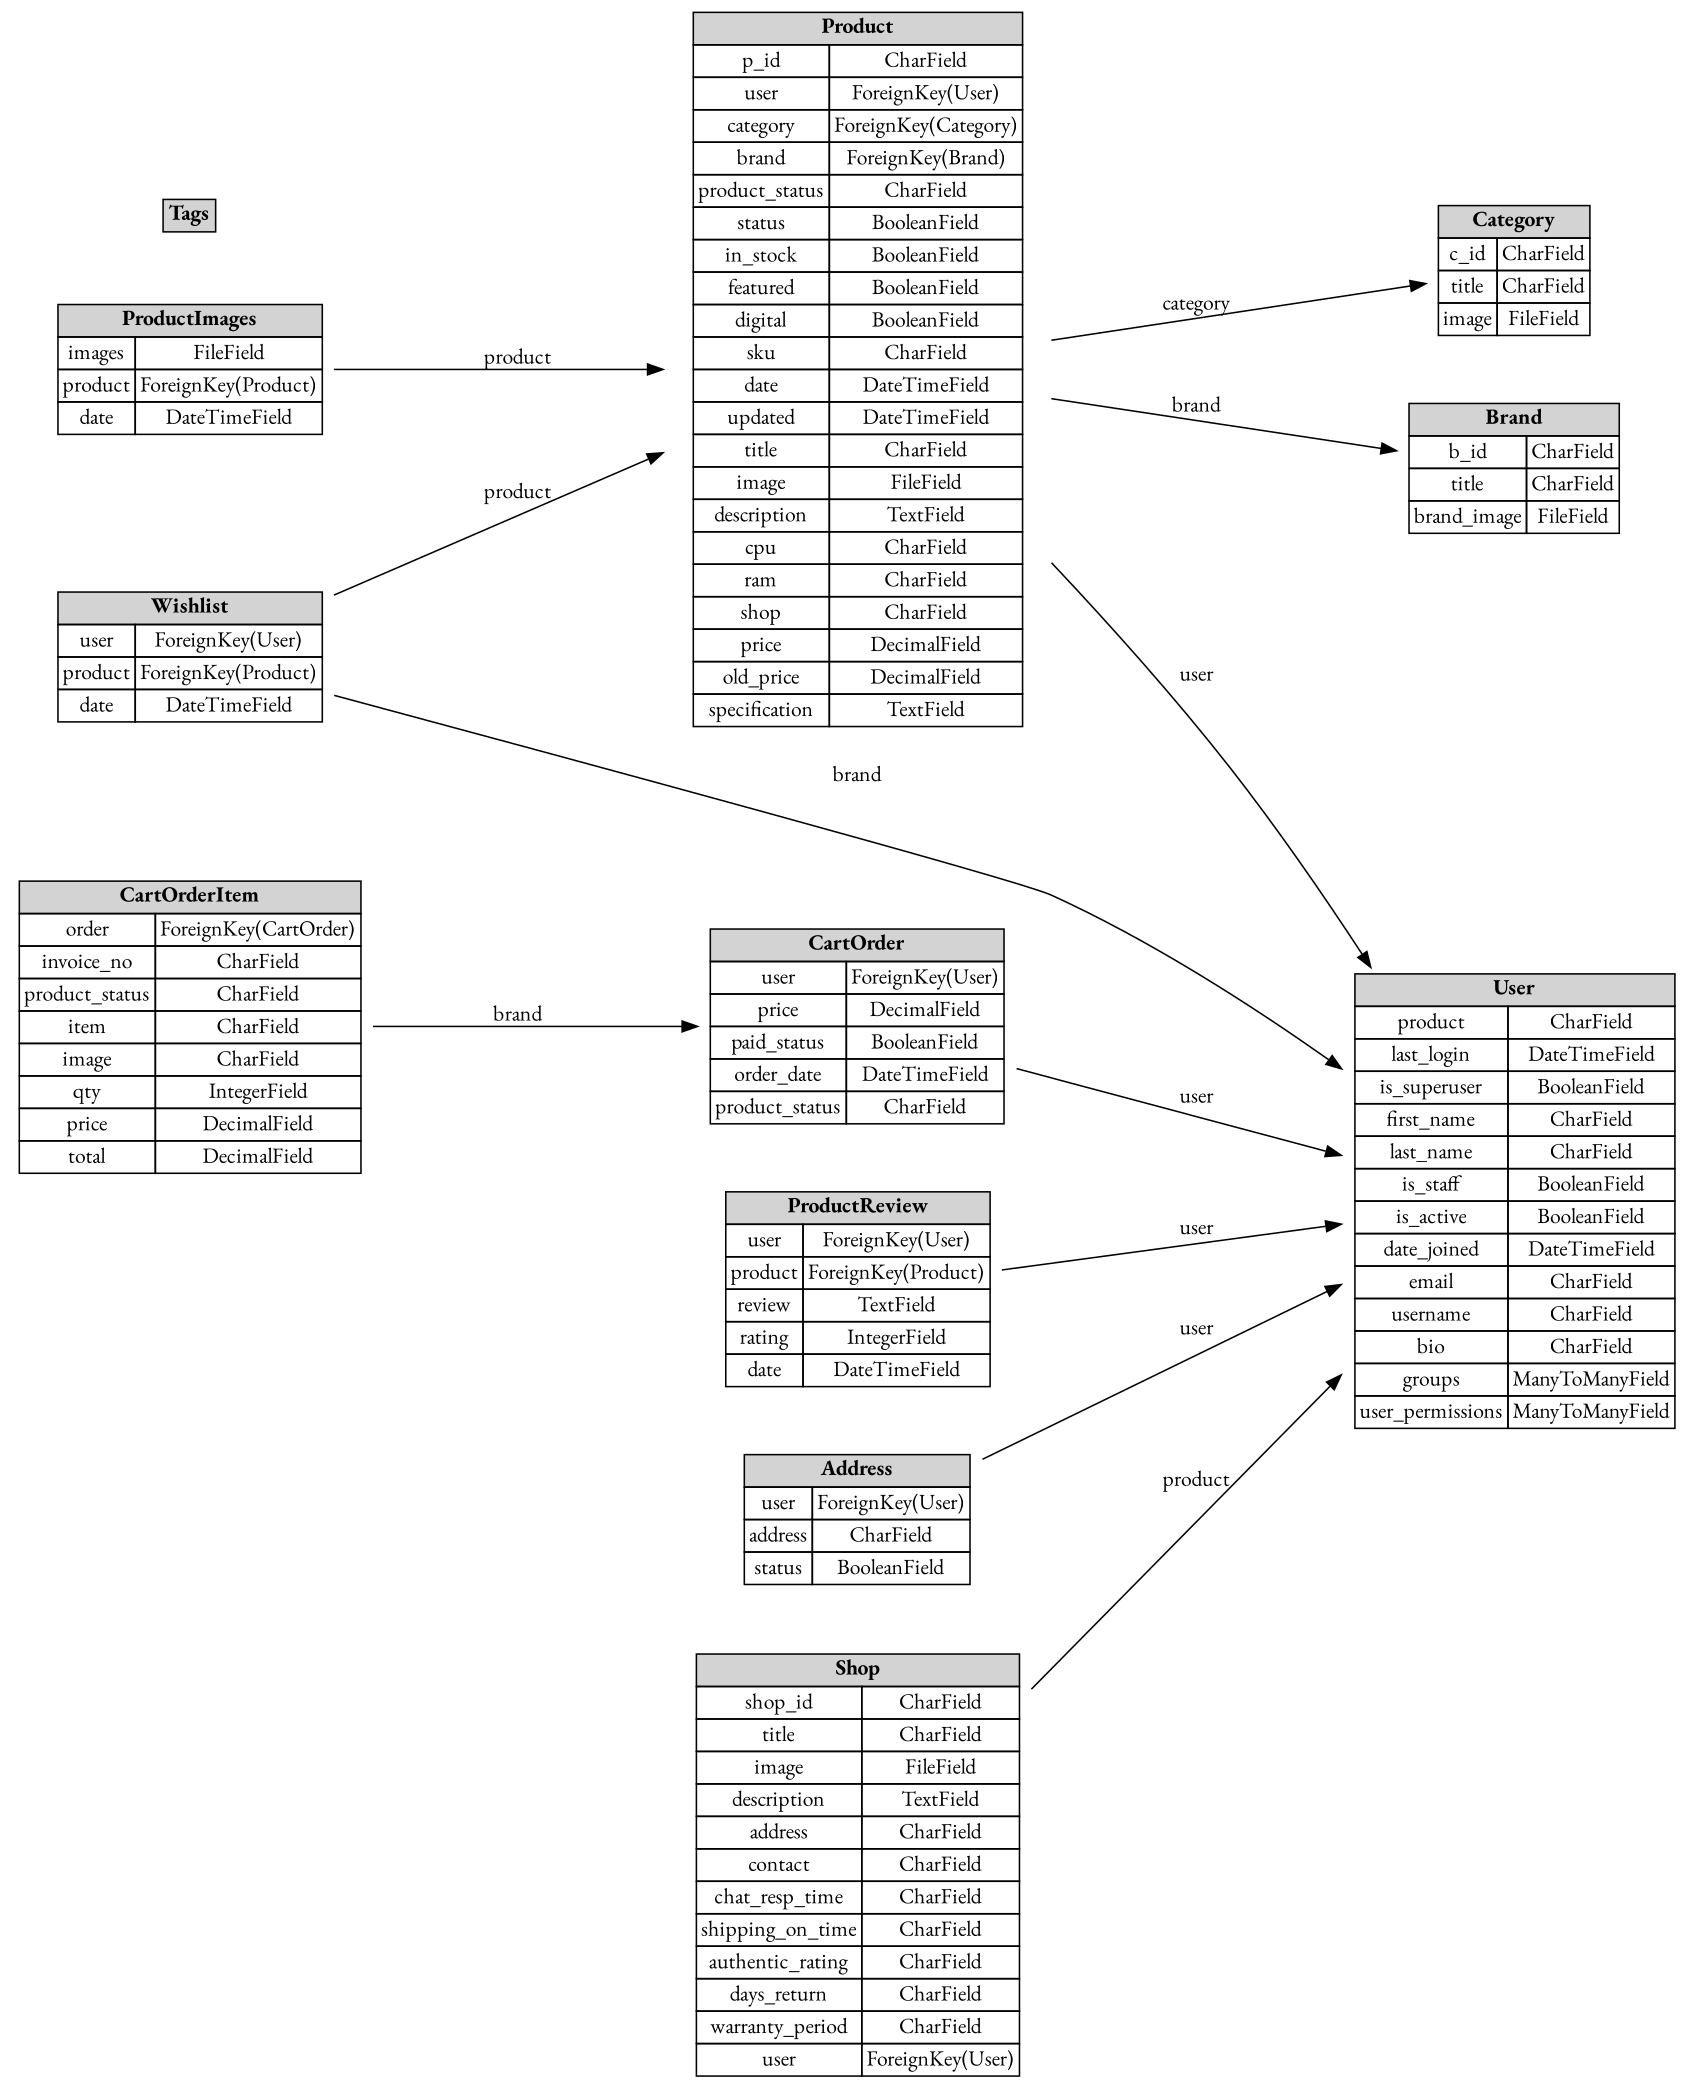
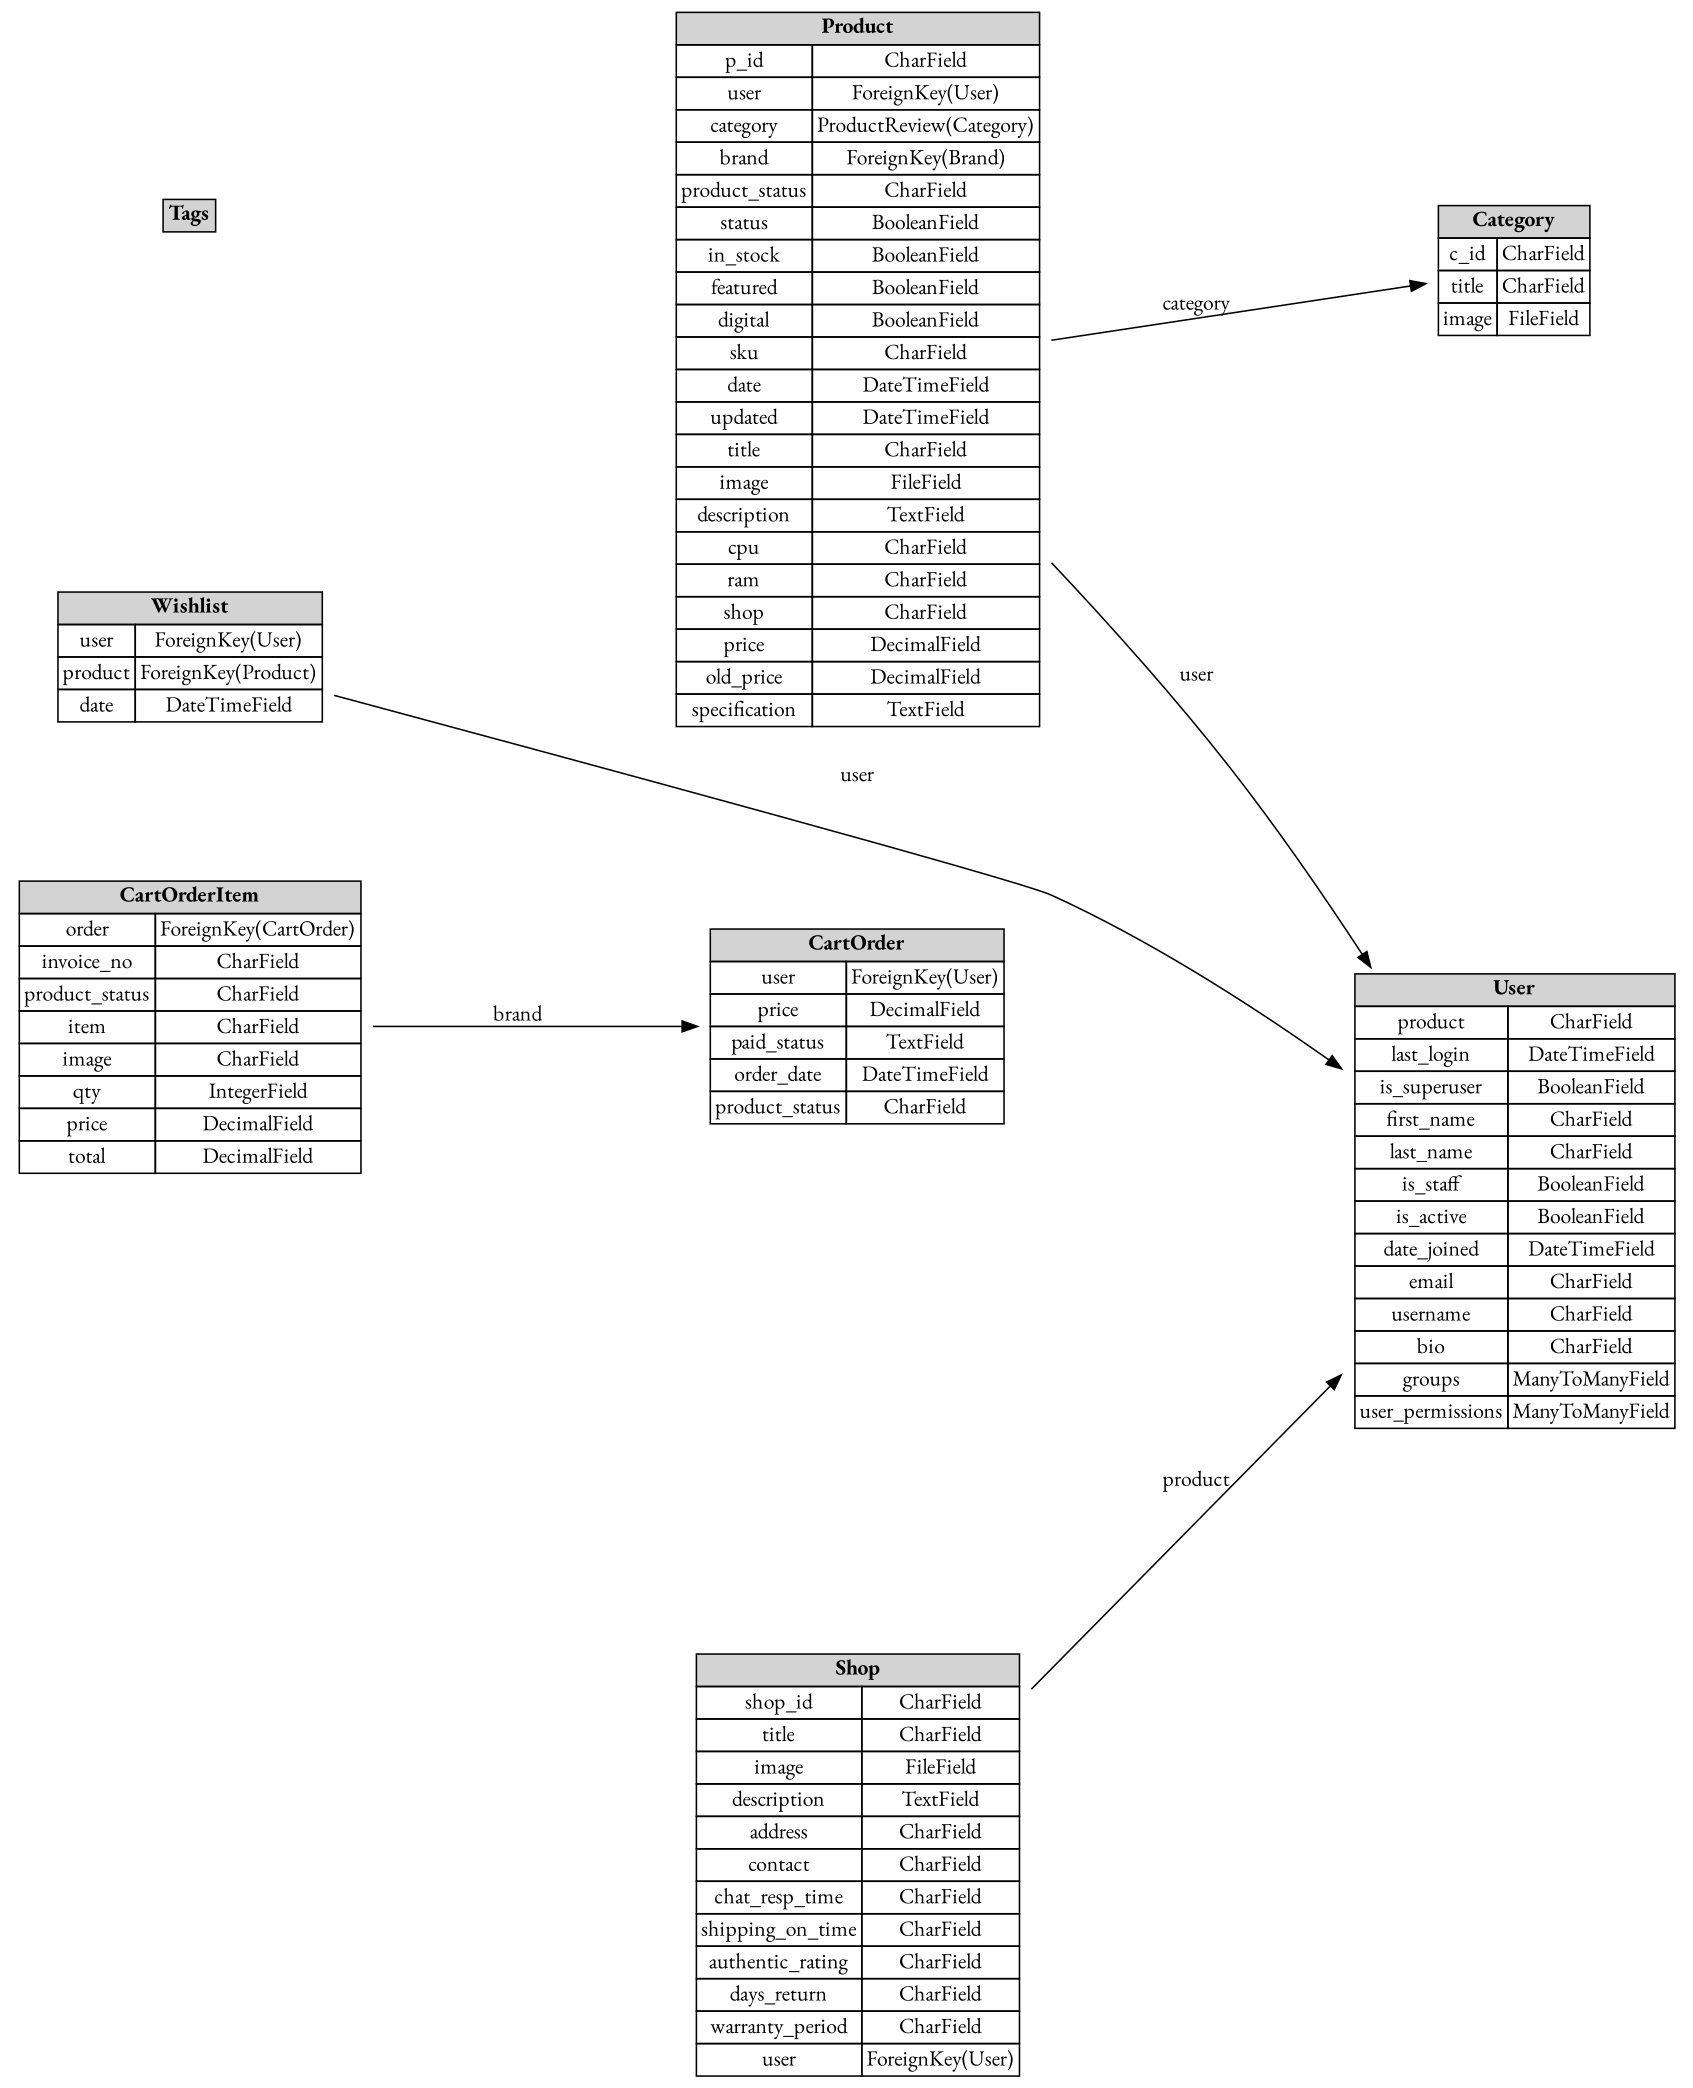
(926, 125) -> (926, 125)
(189, 369) -> none
(1514, 468) -> none
(491, 527) -> none
(857, 775) -> (857, 775)
(925, 1042) -> (925, 1042)
(1171, 1110) -> none
(857, 1289) -> none
(857, 1520) -> none
